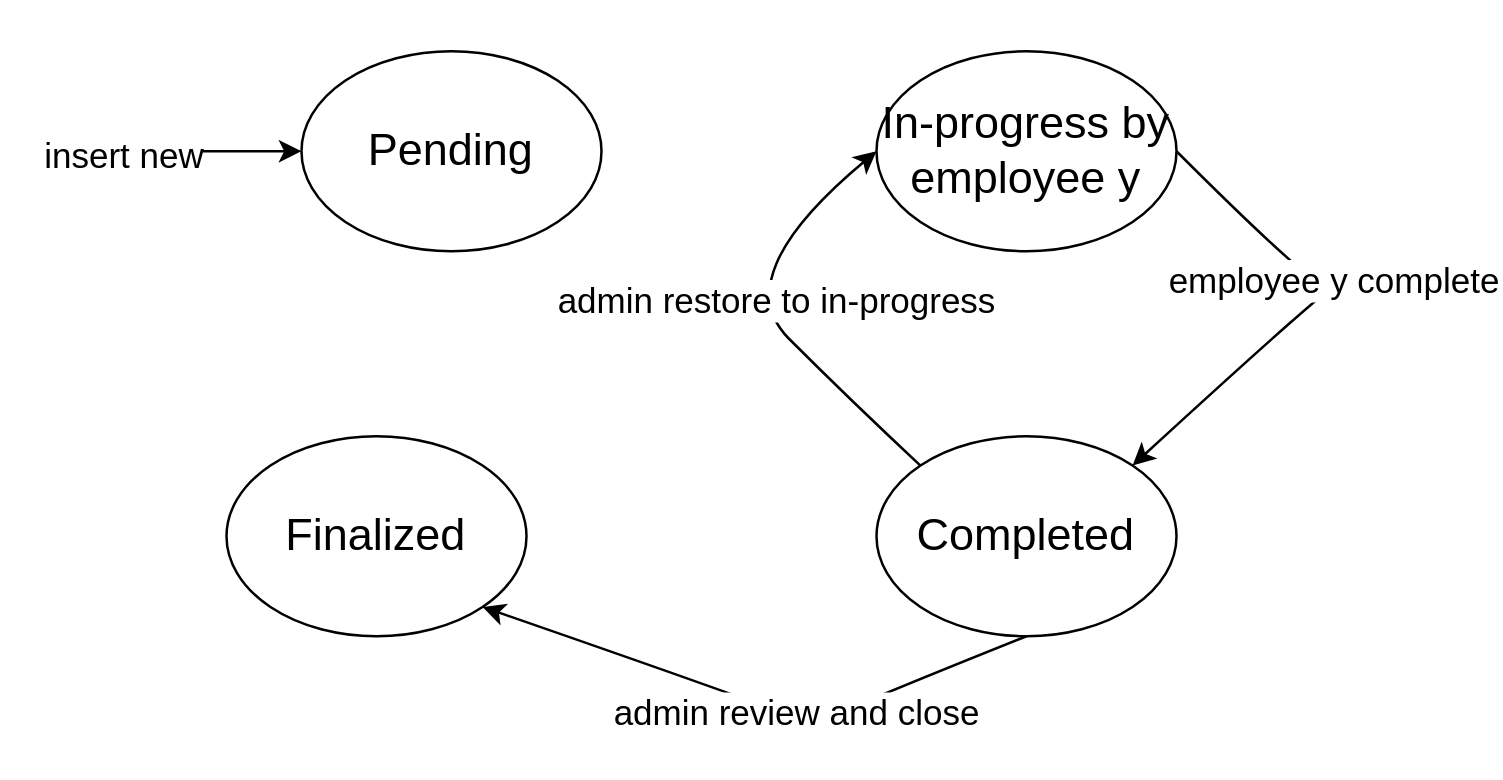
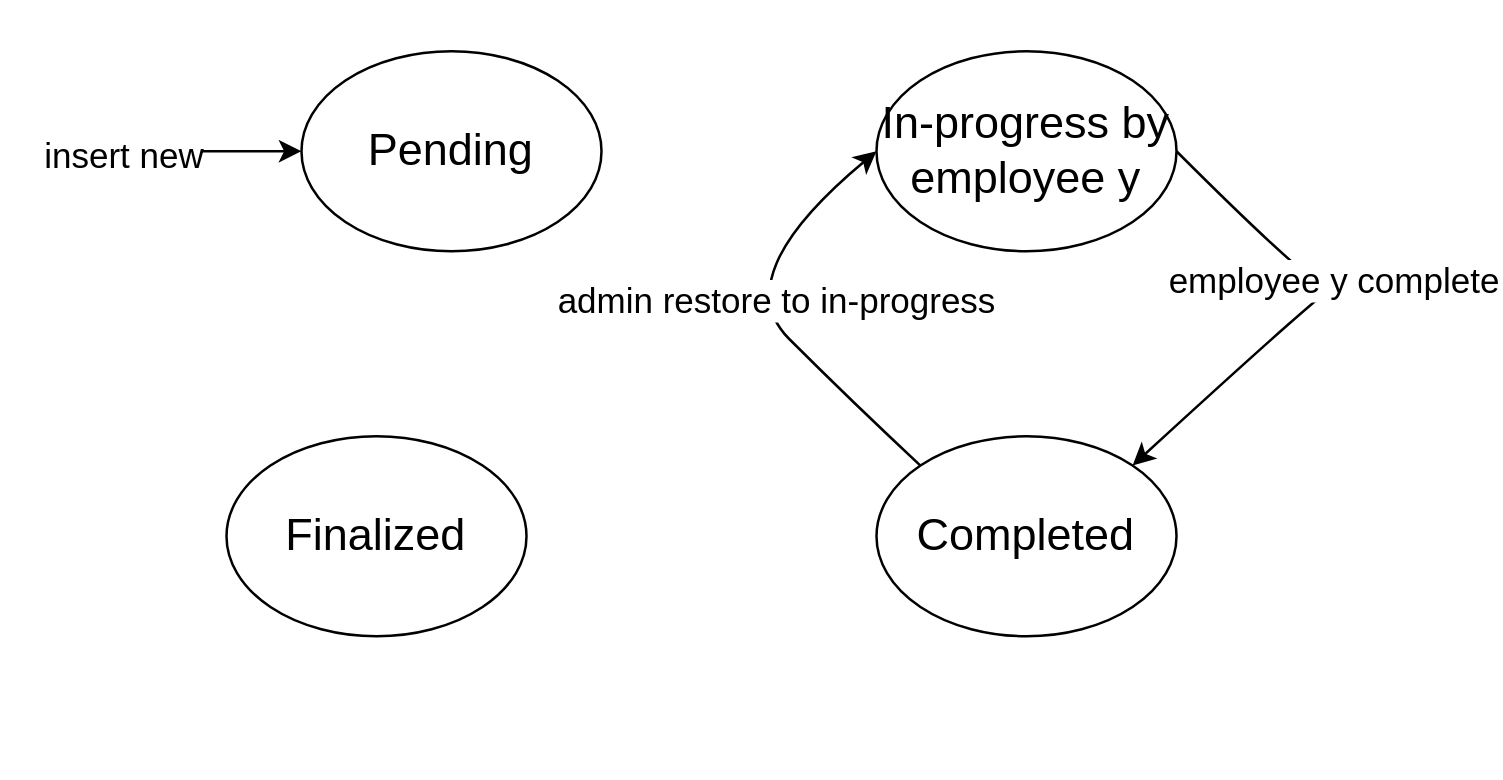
(612, 652) -> none
